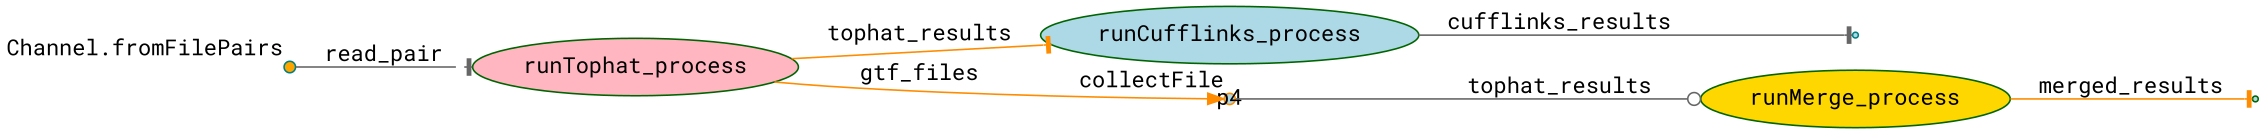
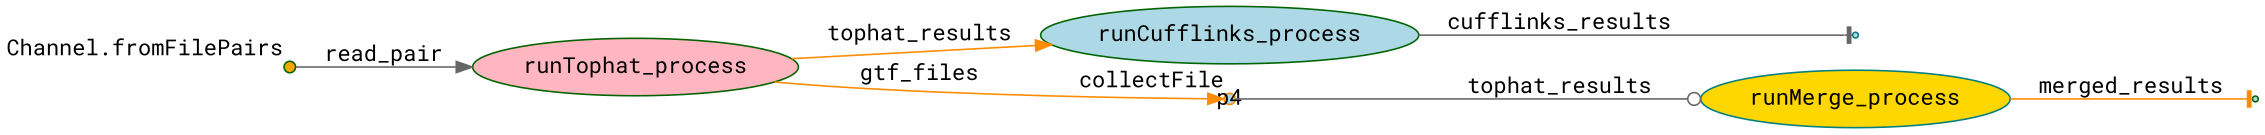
(917, 52) -> (917, 52)
(290, 67) -> (290, 67)
(376, 67) -> (376, 67)
(1855, 99) -> (1855, 99)
